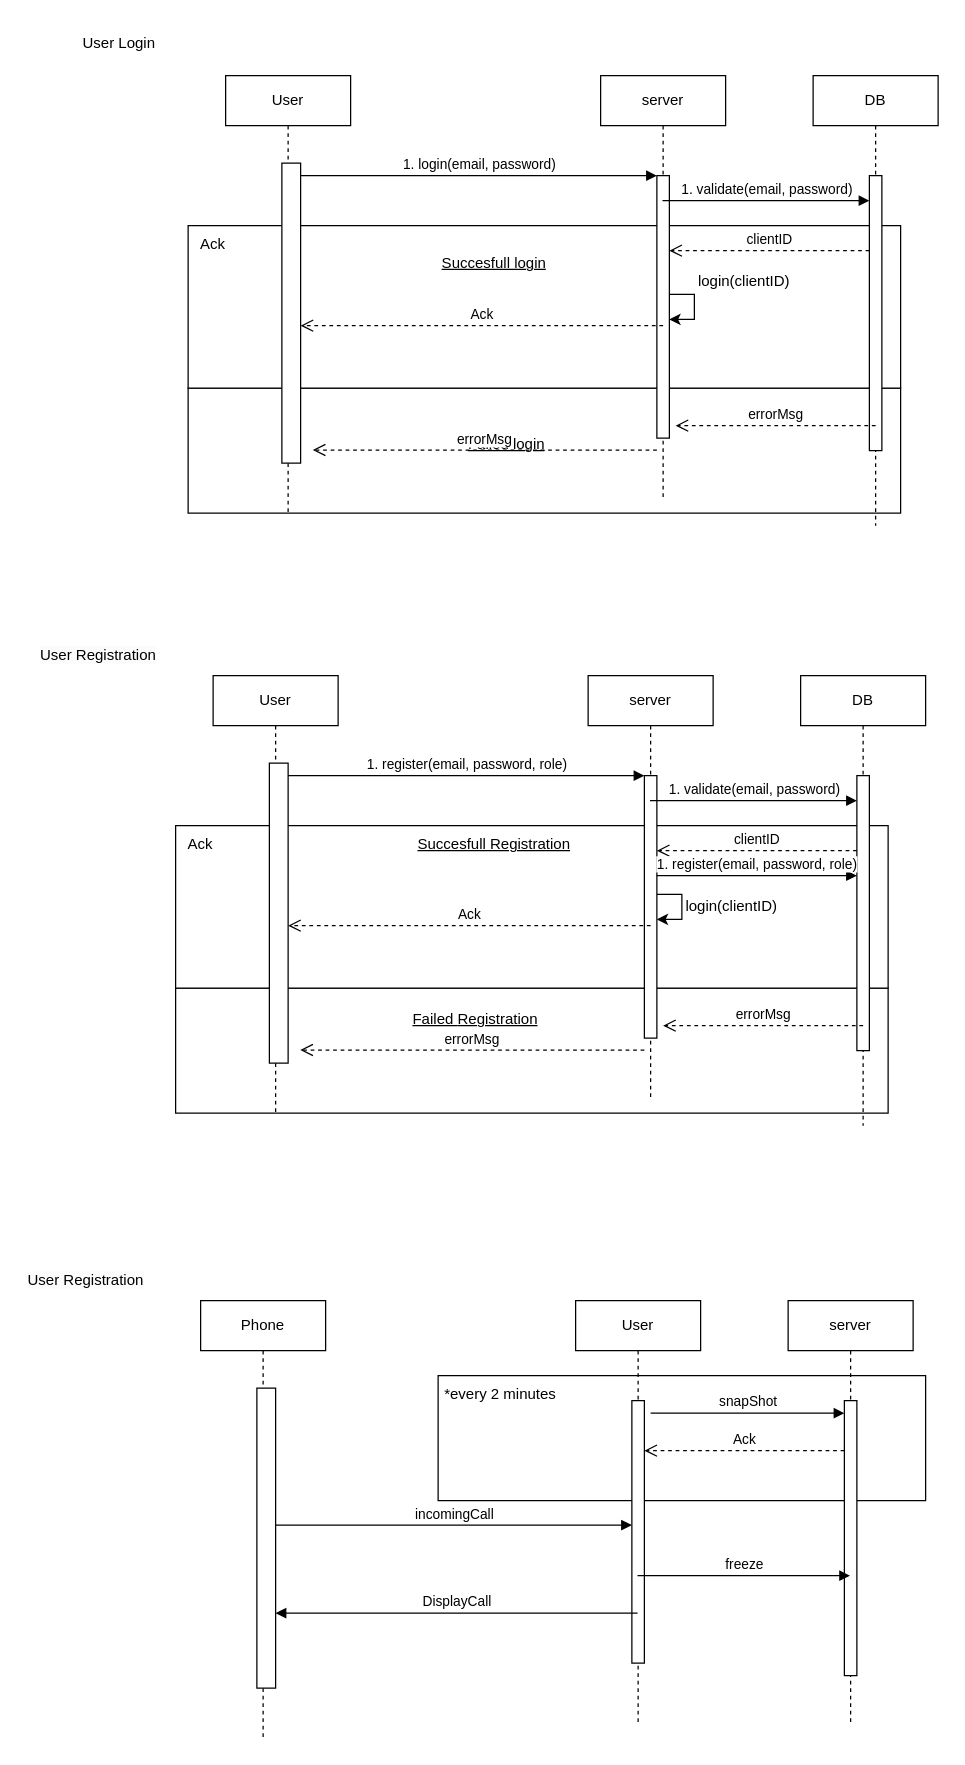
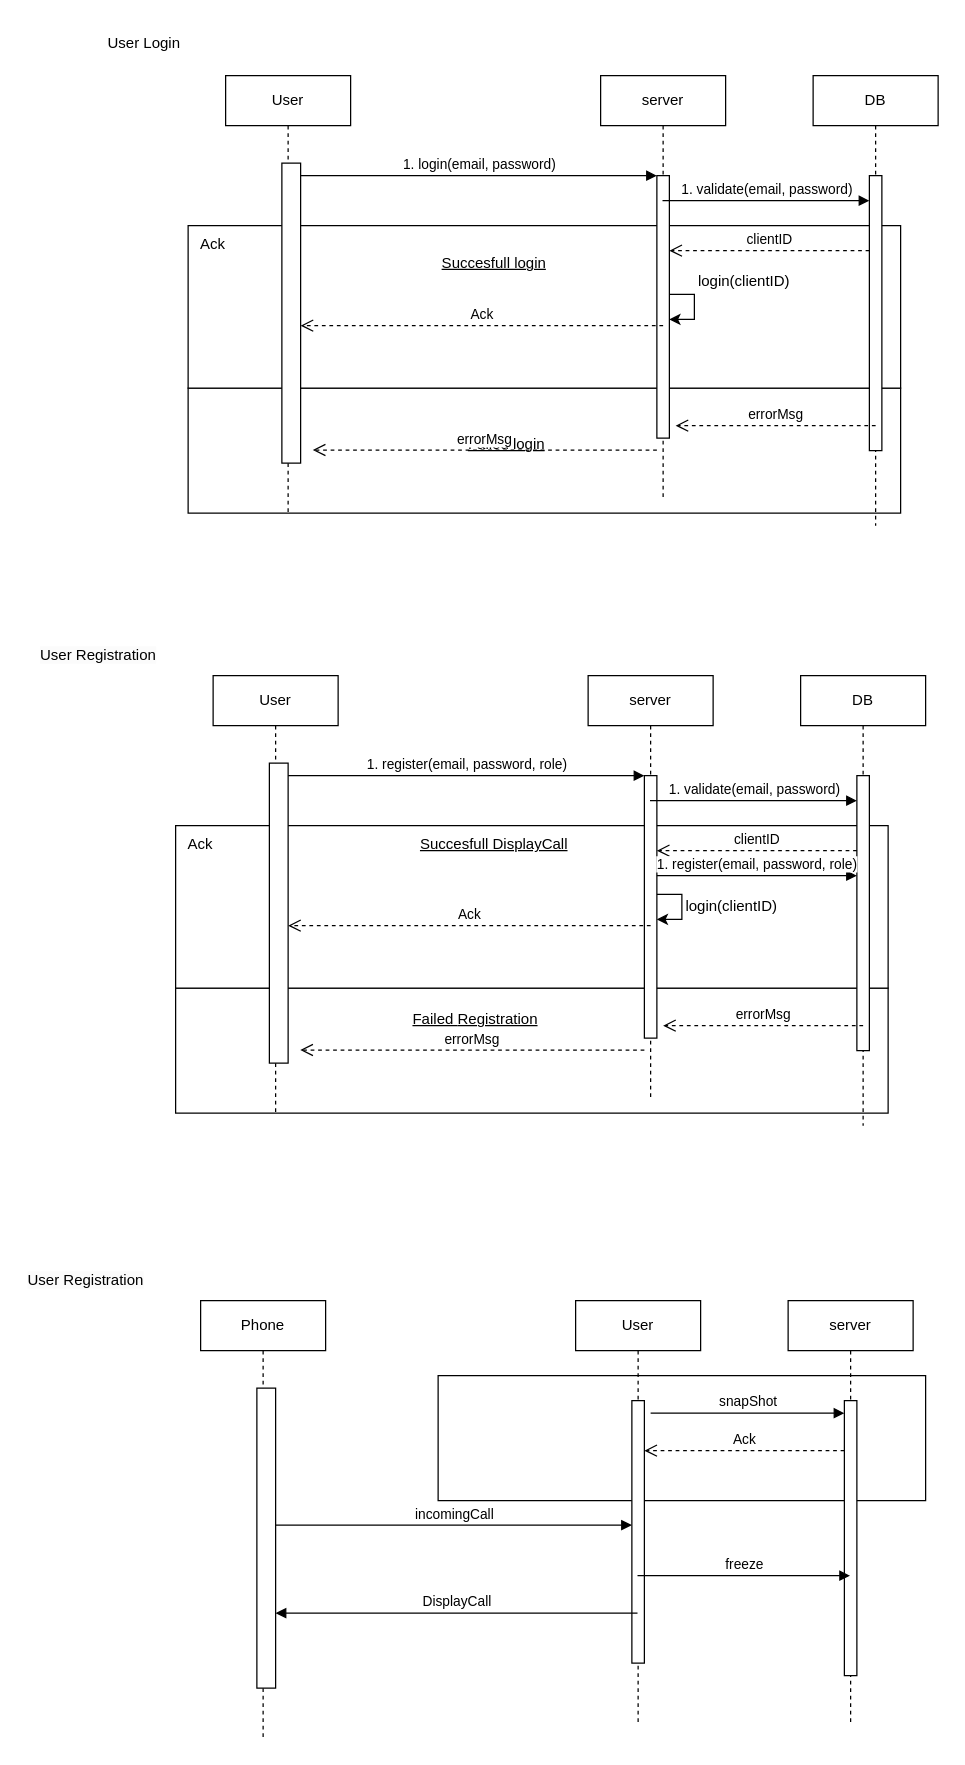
(126, 44) -> (151, 44)
(494, 844) -> (494, 844)
(501, 1394) -> none
